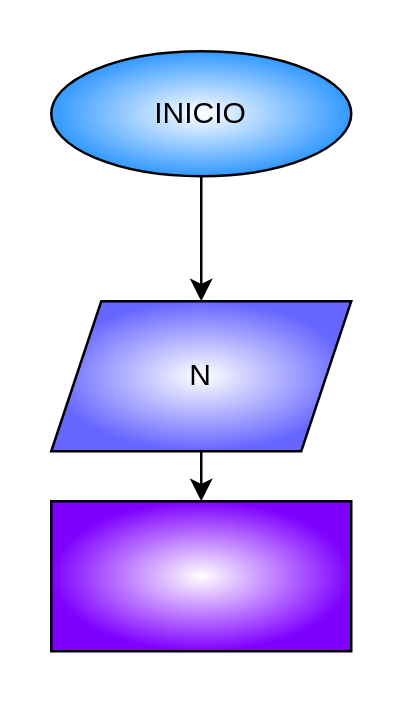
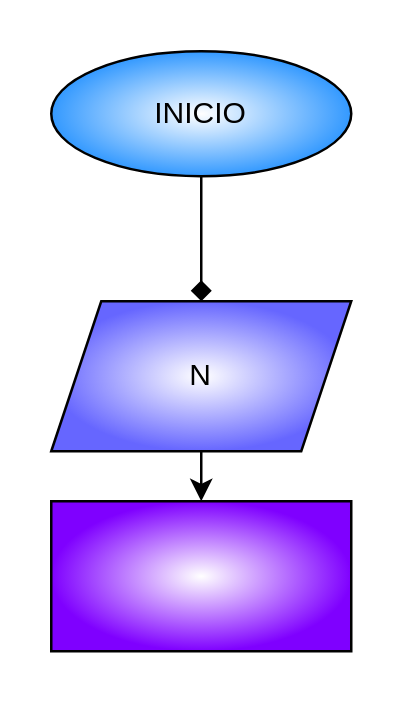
(201, 282) -> (201, 281)
